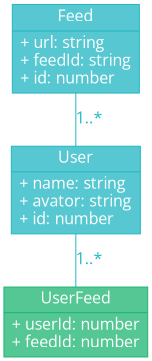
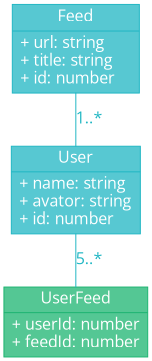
(76, 61) -> (66, 61)
(90, 260) -> (90, 260)
